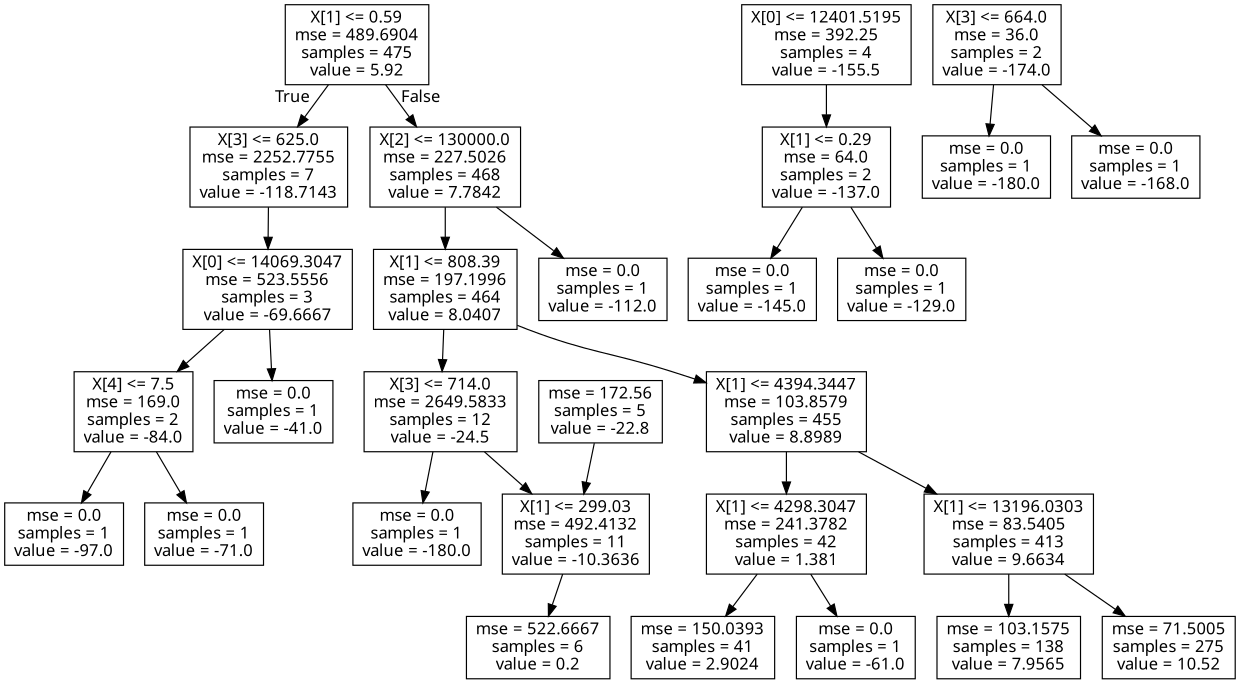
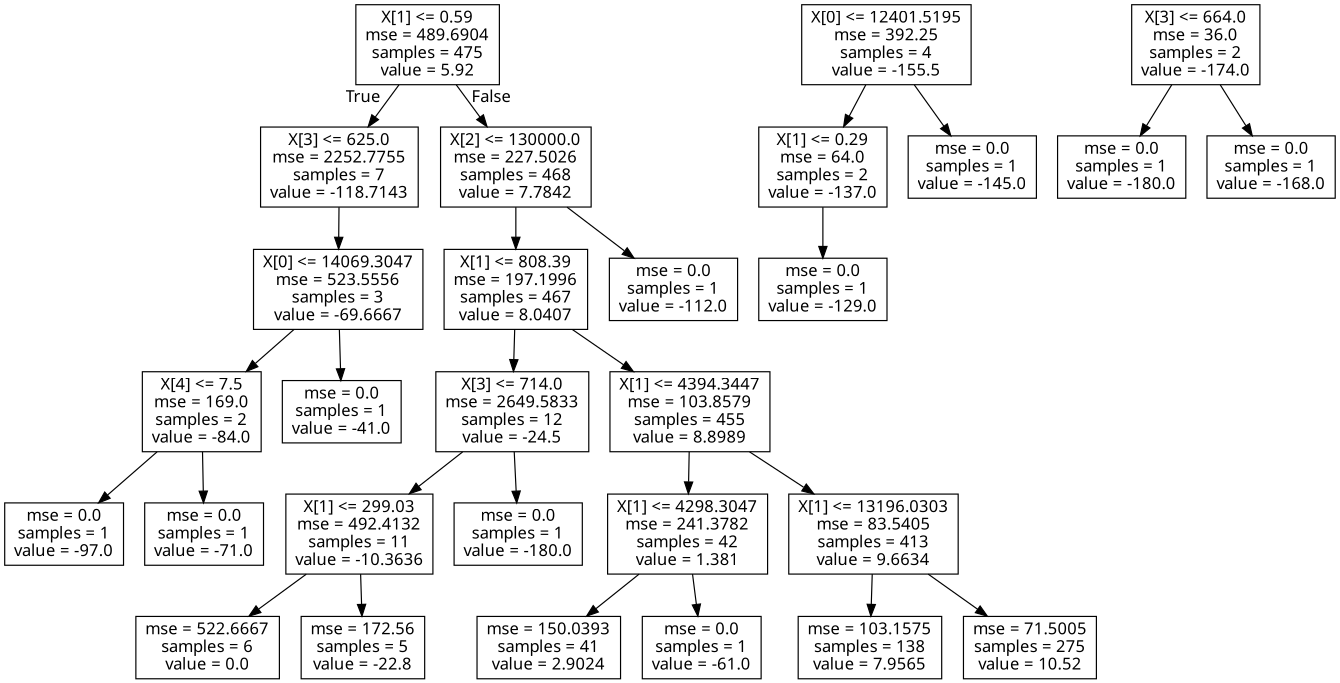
(790, 228) -> (929, 105)
(445, 289) -> (516, 289)
(590, 463) -> (361, 589)
(538, 648) -> (208, 648)
